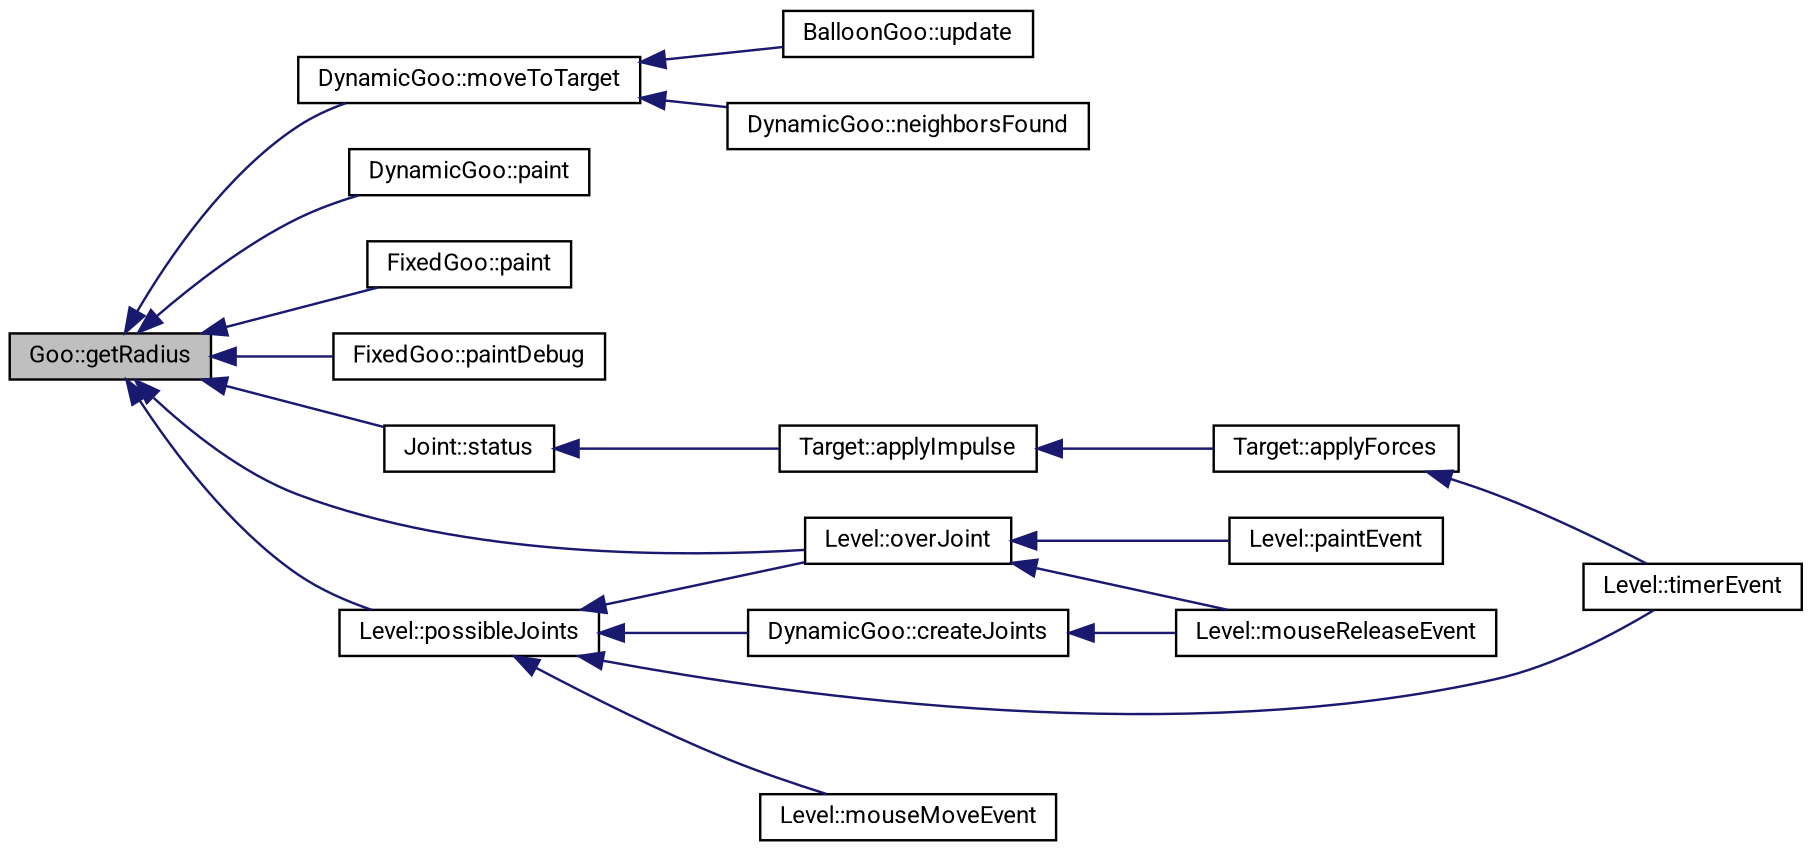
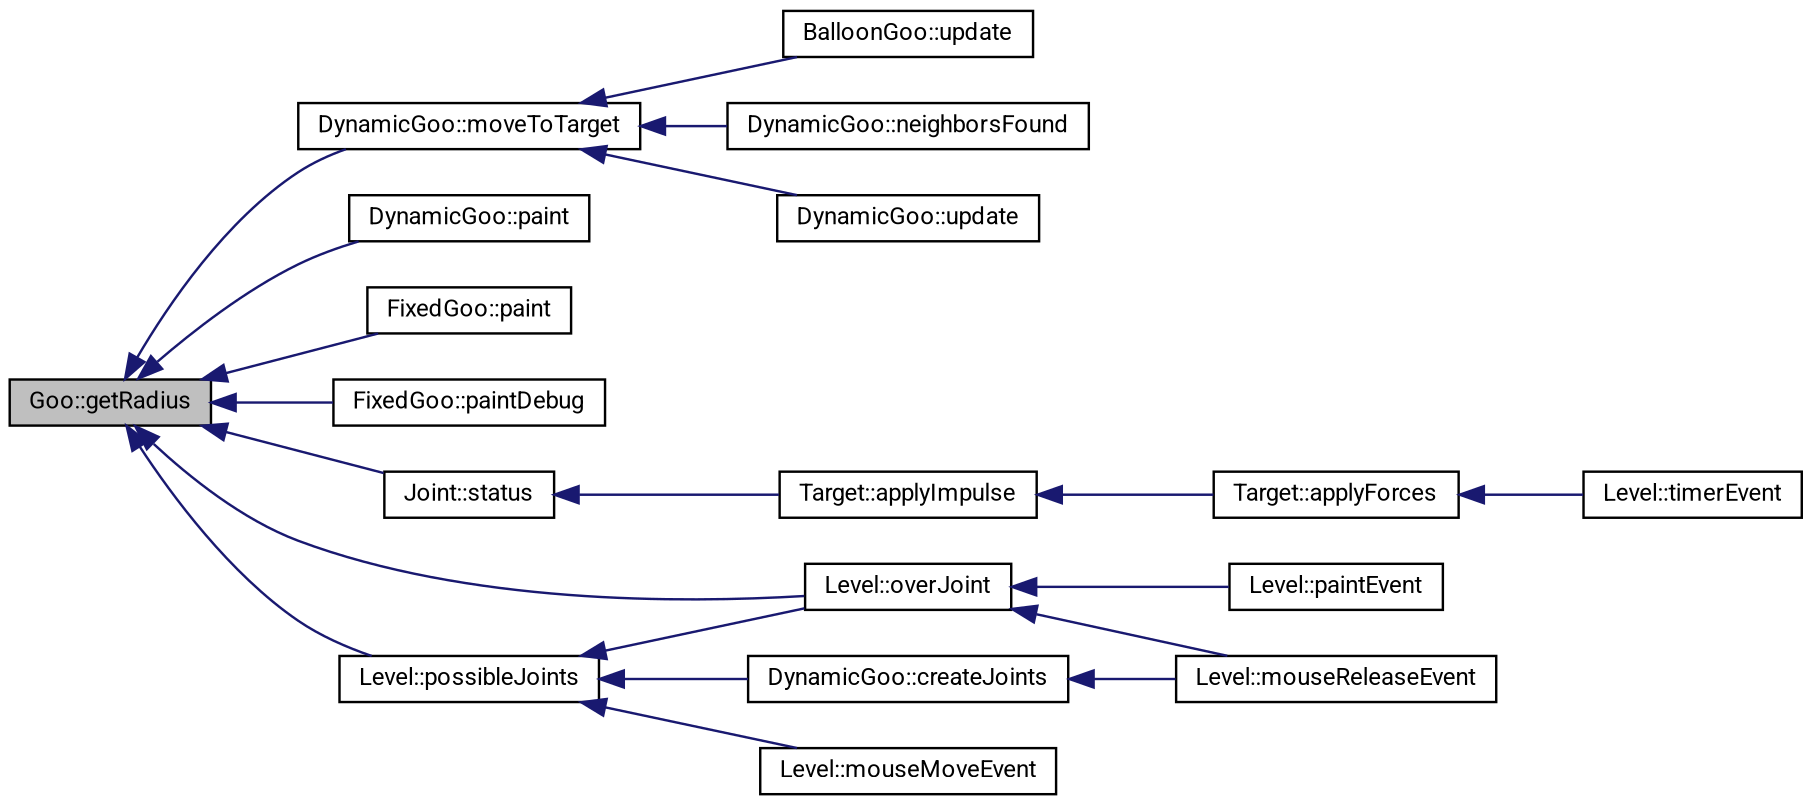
none -> (908, 218)
(1136, 714) -> none
